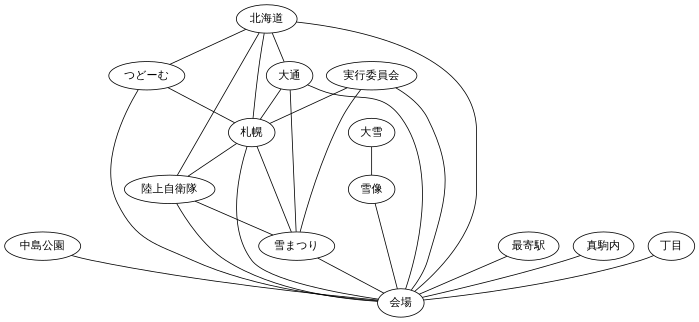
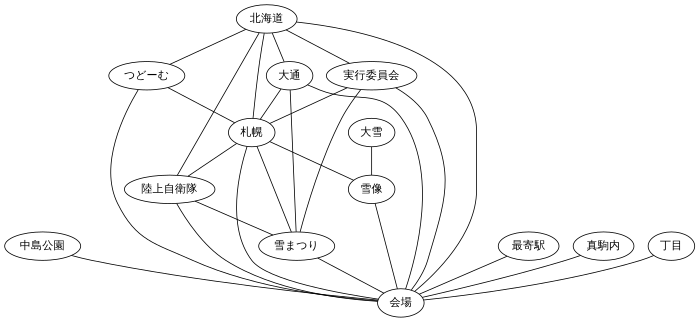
none -> (318, 47)
none -> (312, 161)
